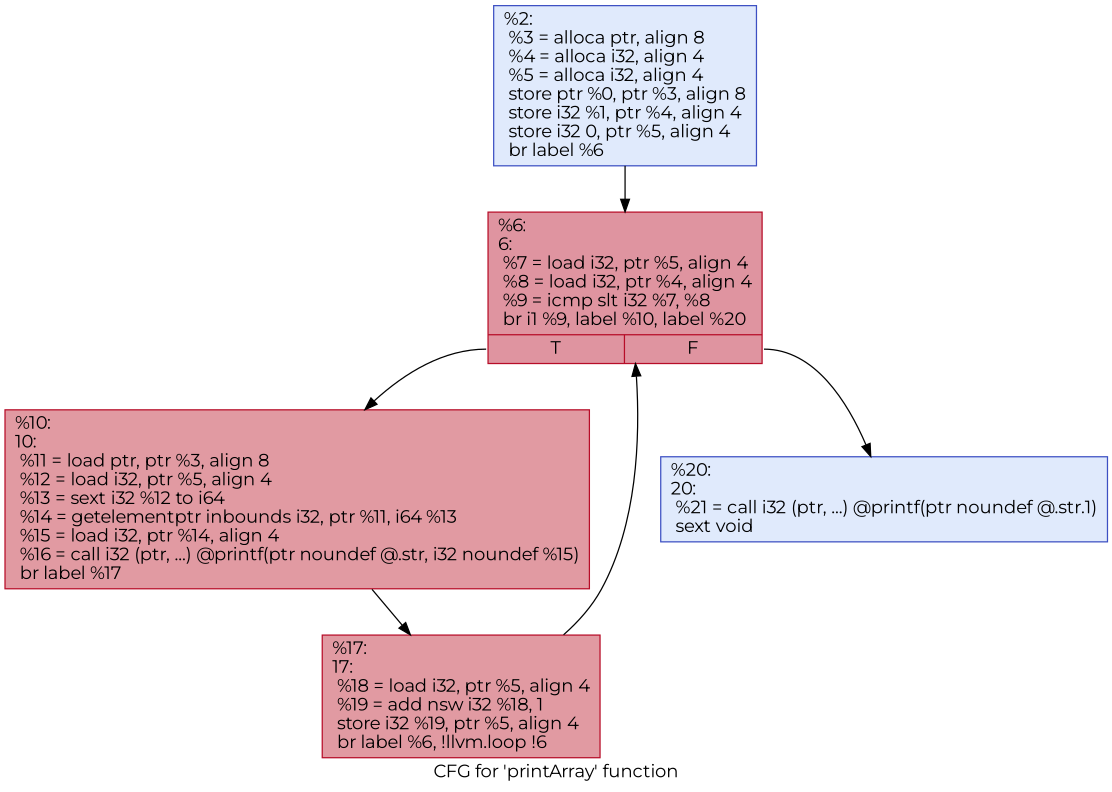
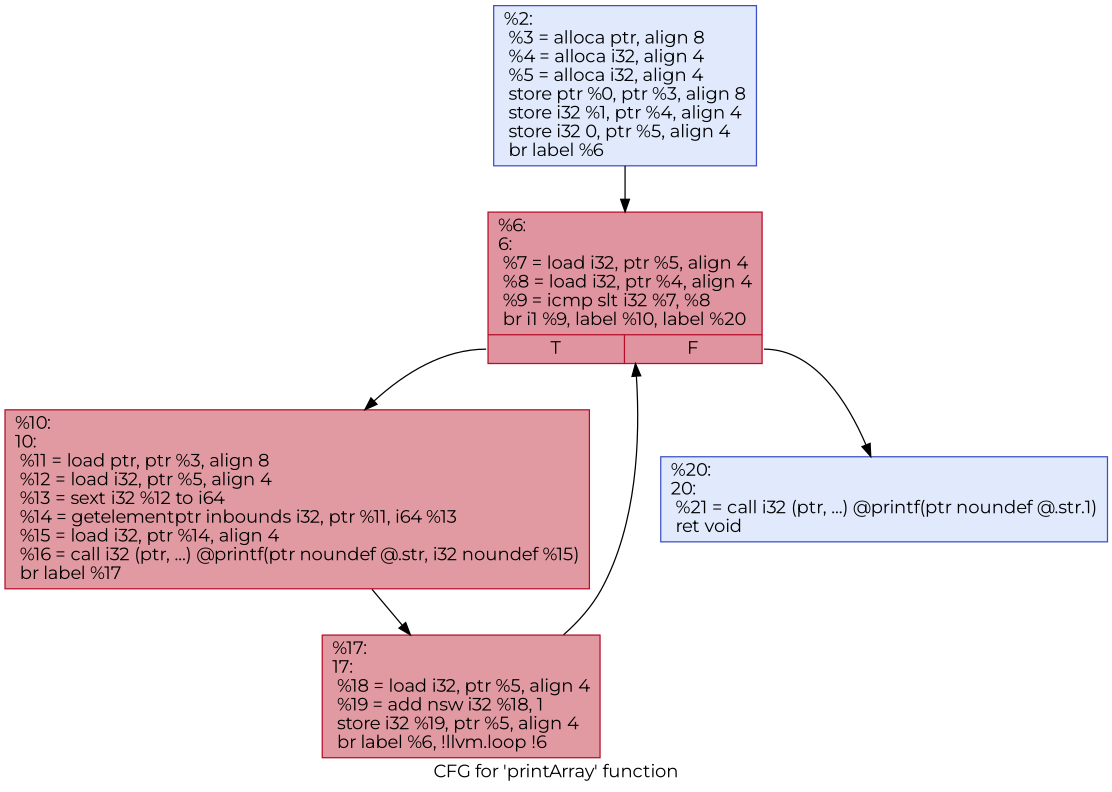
(713, 527) -> (707, 527)
